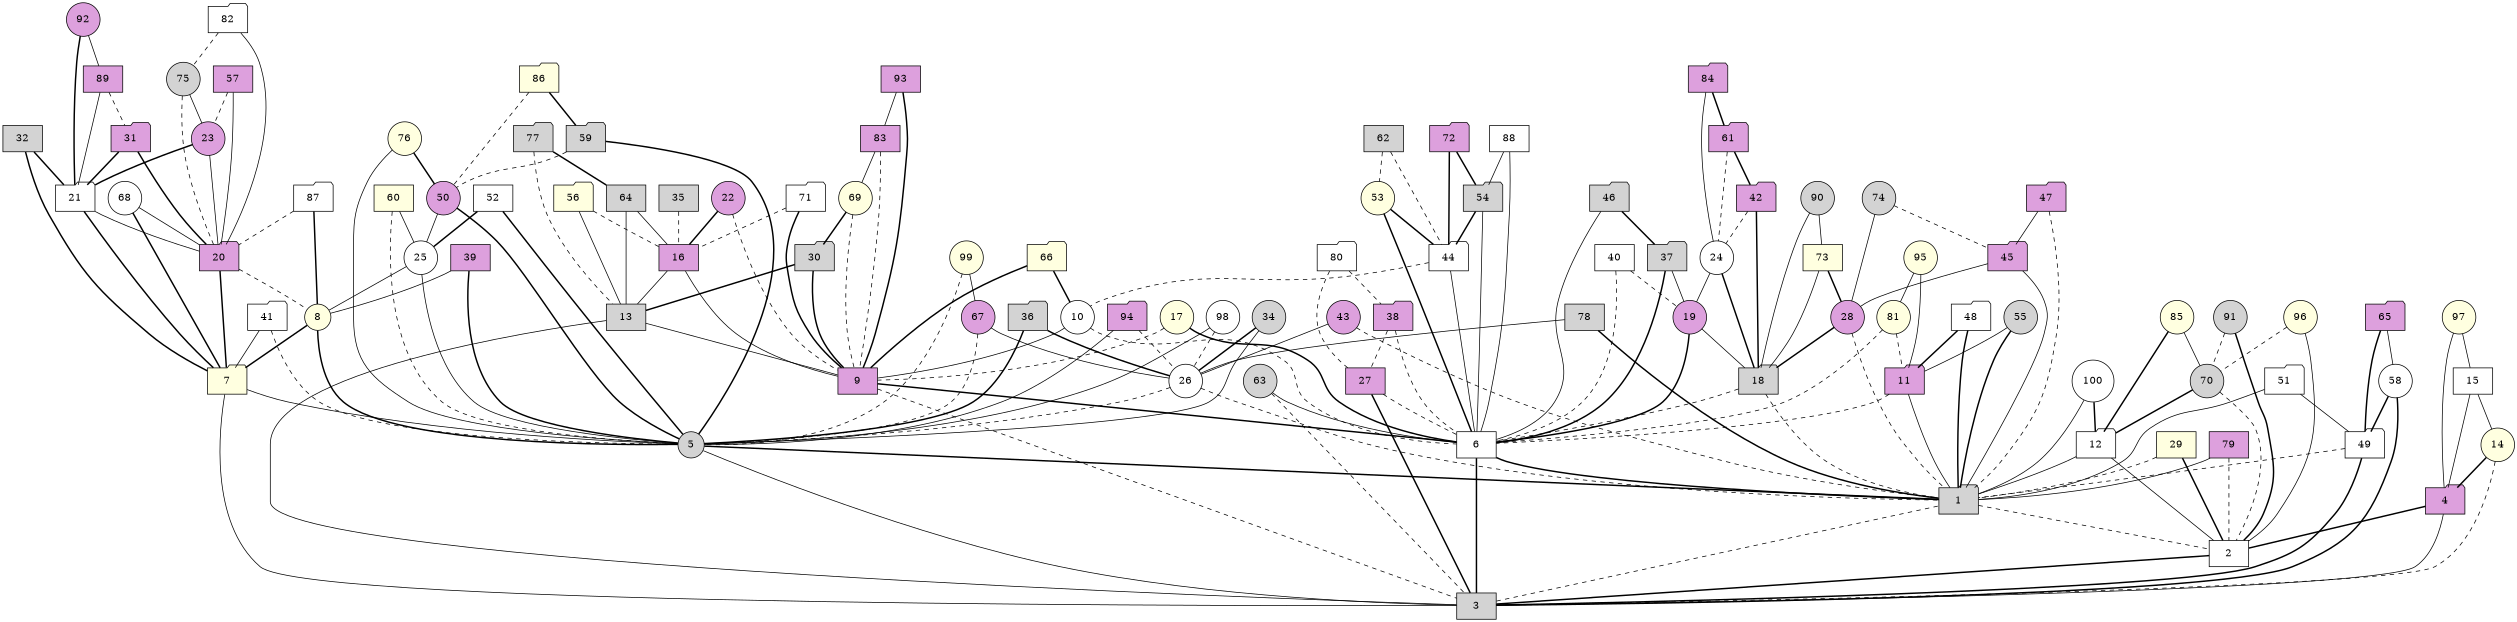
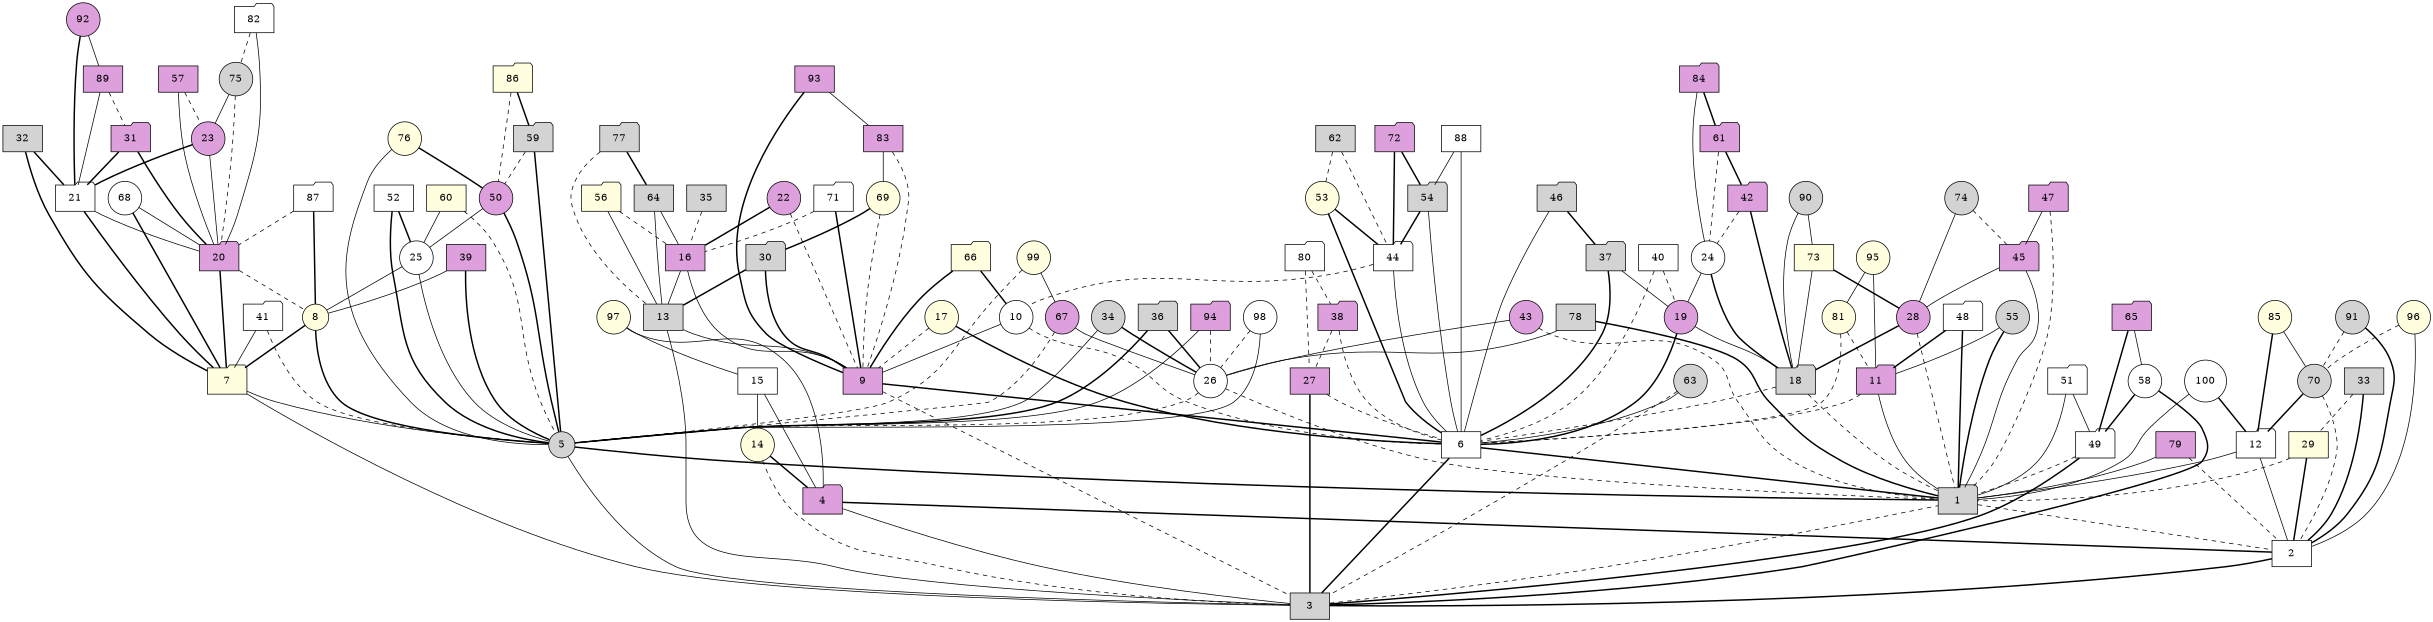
none -> (2364, 381)
